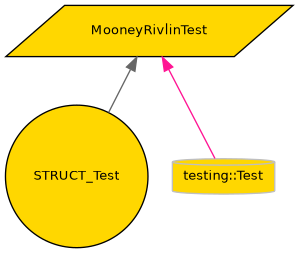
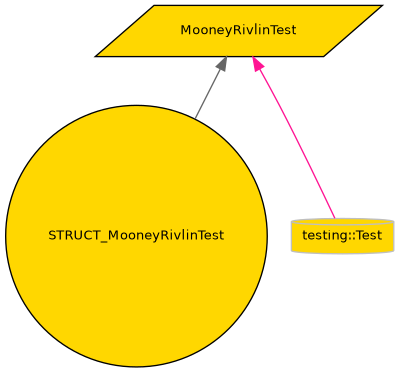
(77, 176) -> (136, 236)
